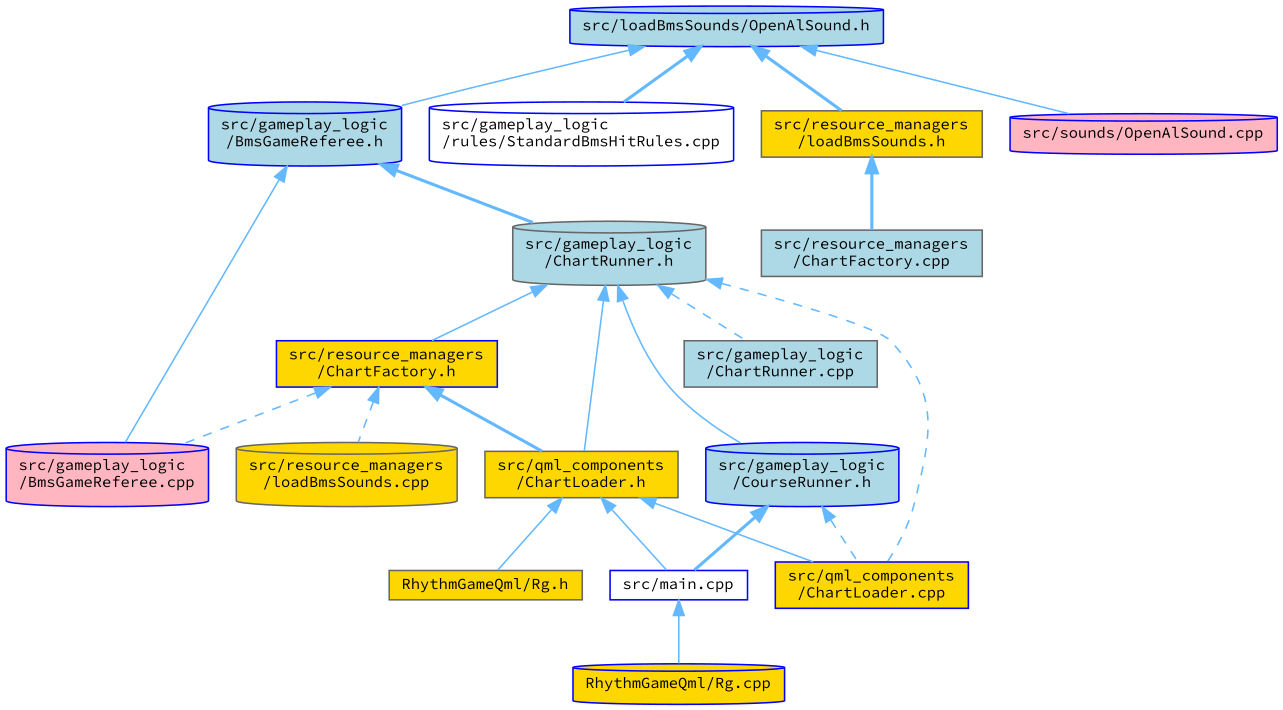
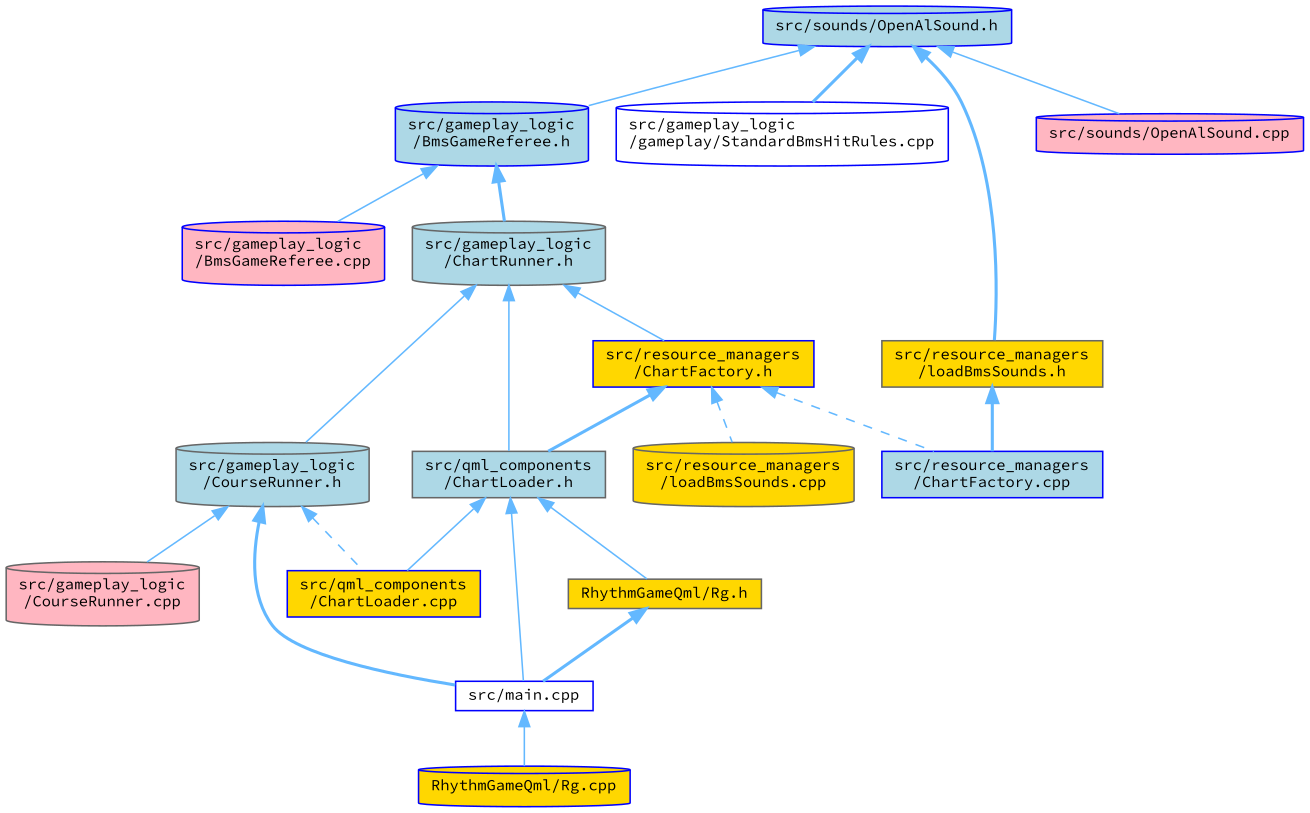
(727, 26) -> (887, 26)
(581, 134) -> (782, 134)
(872, 253) -> (992, 475)
(781, 364) -> none
(909, 364) -> none
(250, 418) -> (855, 422)
(581, 475) -> (509, 475)
(802, 475) -> (273, 475)
none -> (103, 594)
none -> (588, 650)
